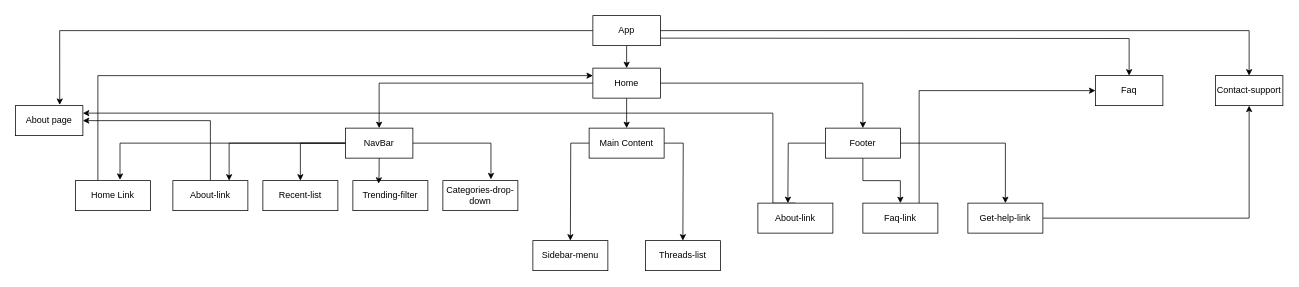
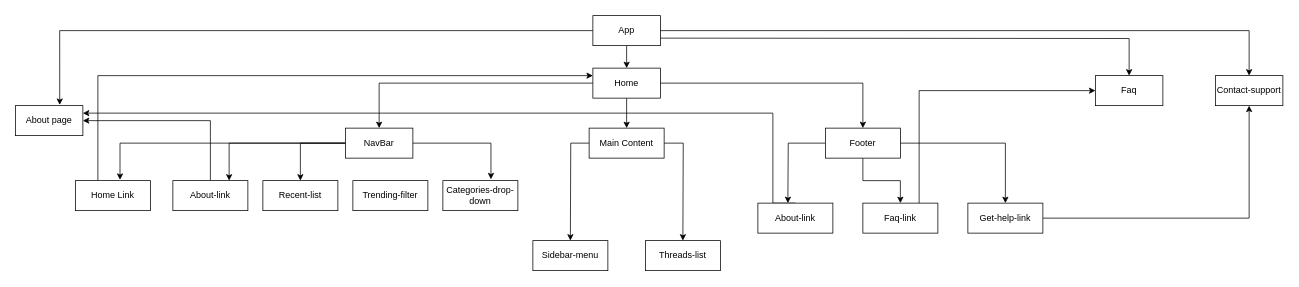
(379, 178) -> none
